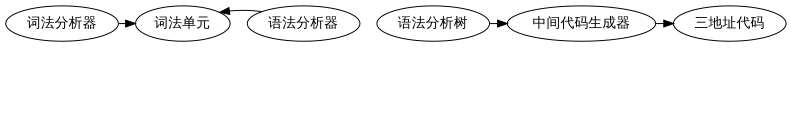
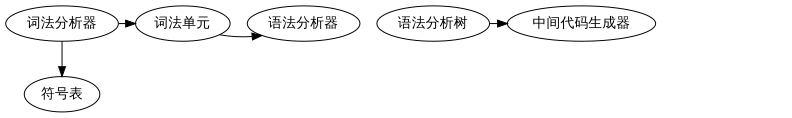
(246, 10) -> (236, 37)
(730, 24) -> none
none -> (62, 94)
